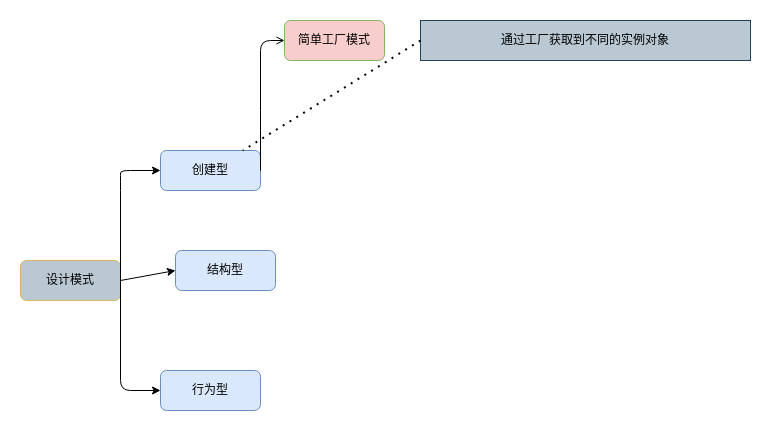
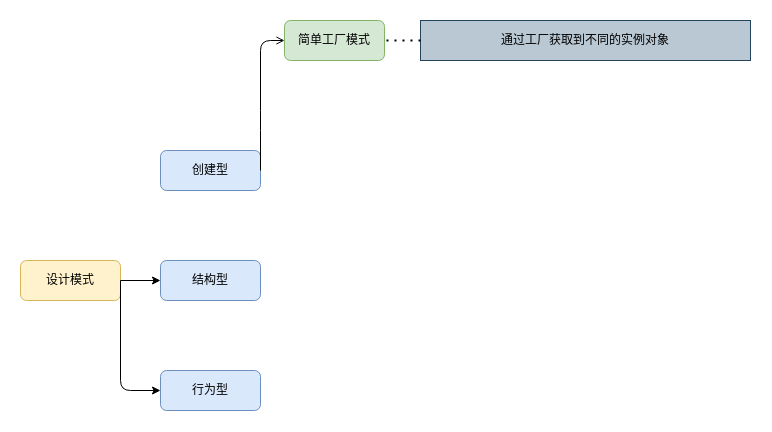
(335, 41) -> (335, 41)
(329, 97) -> (400, 41)
(121, 213) -> none
(226, 271) -> (211, 281)
(71, 281) -> (71, 281)
